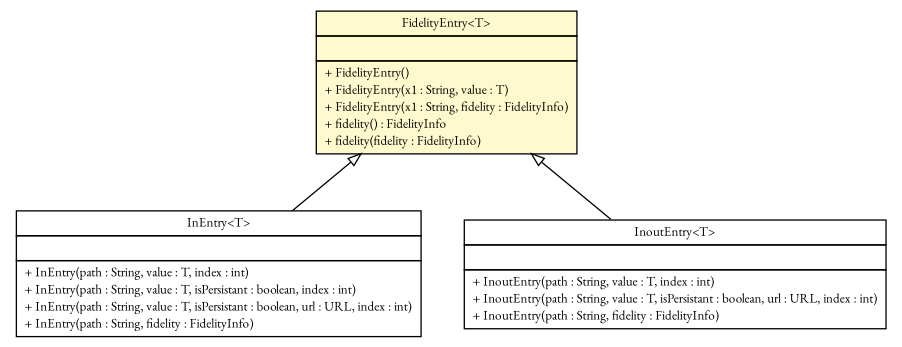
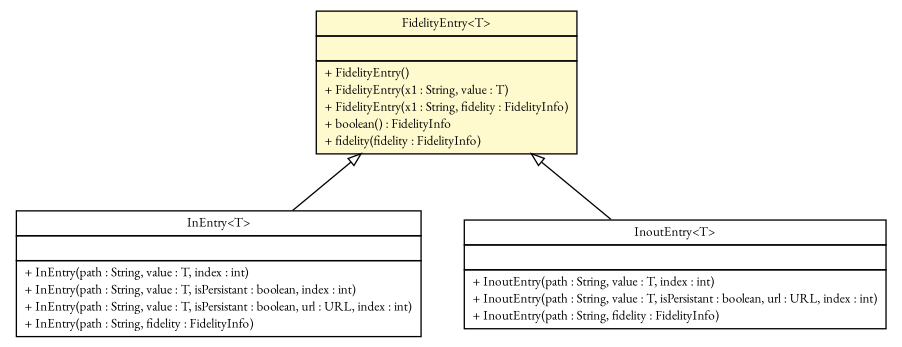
(386, 124) -> (388, 124)
